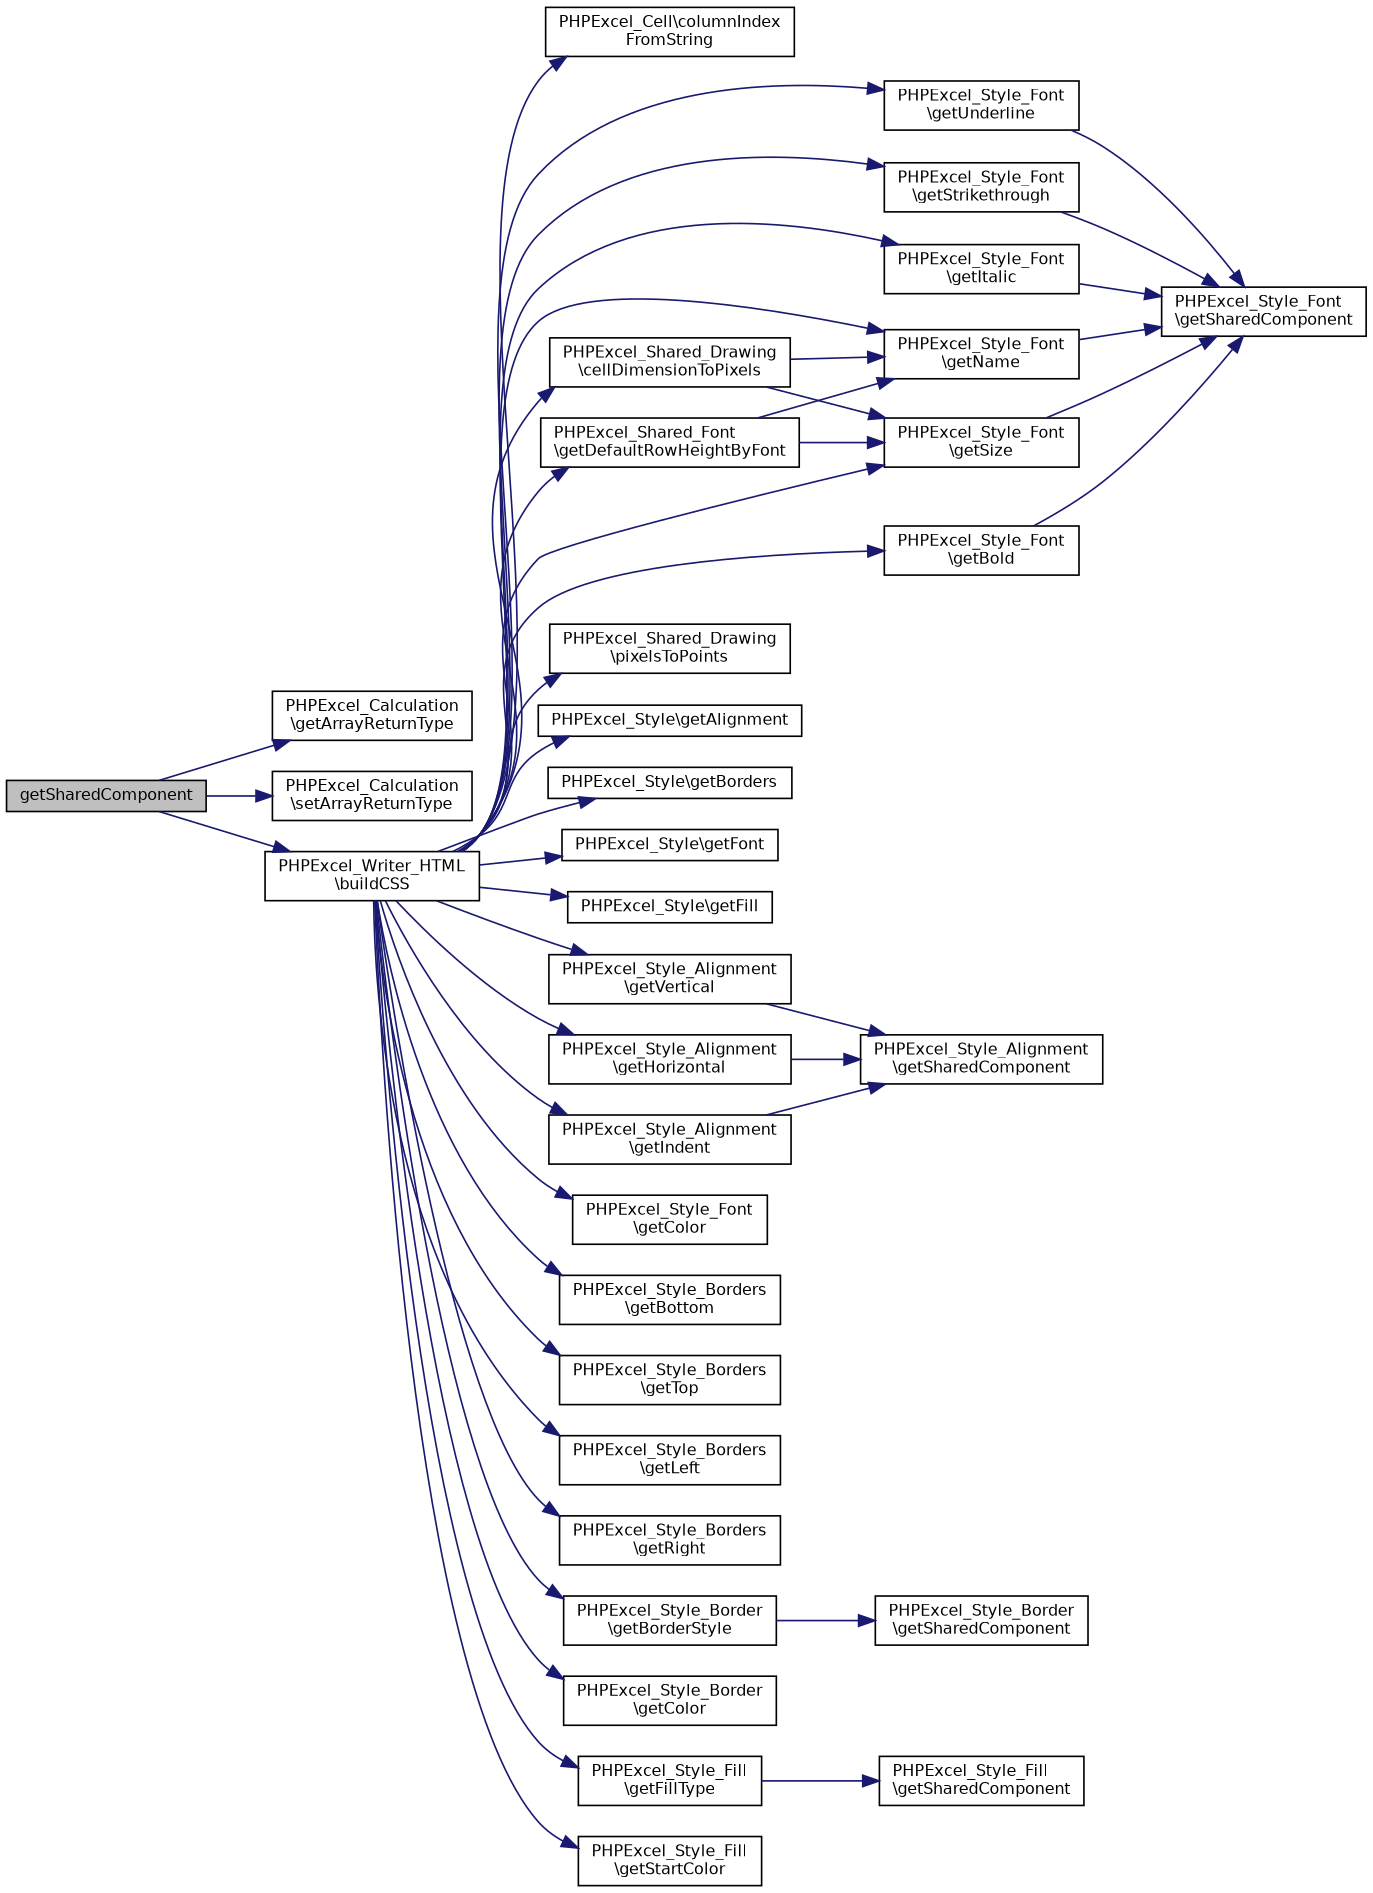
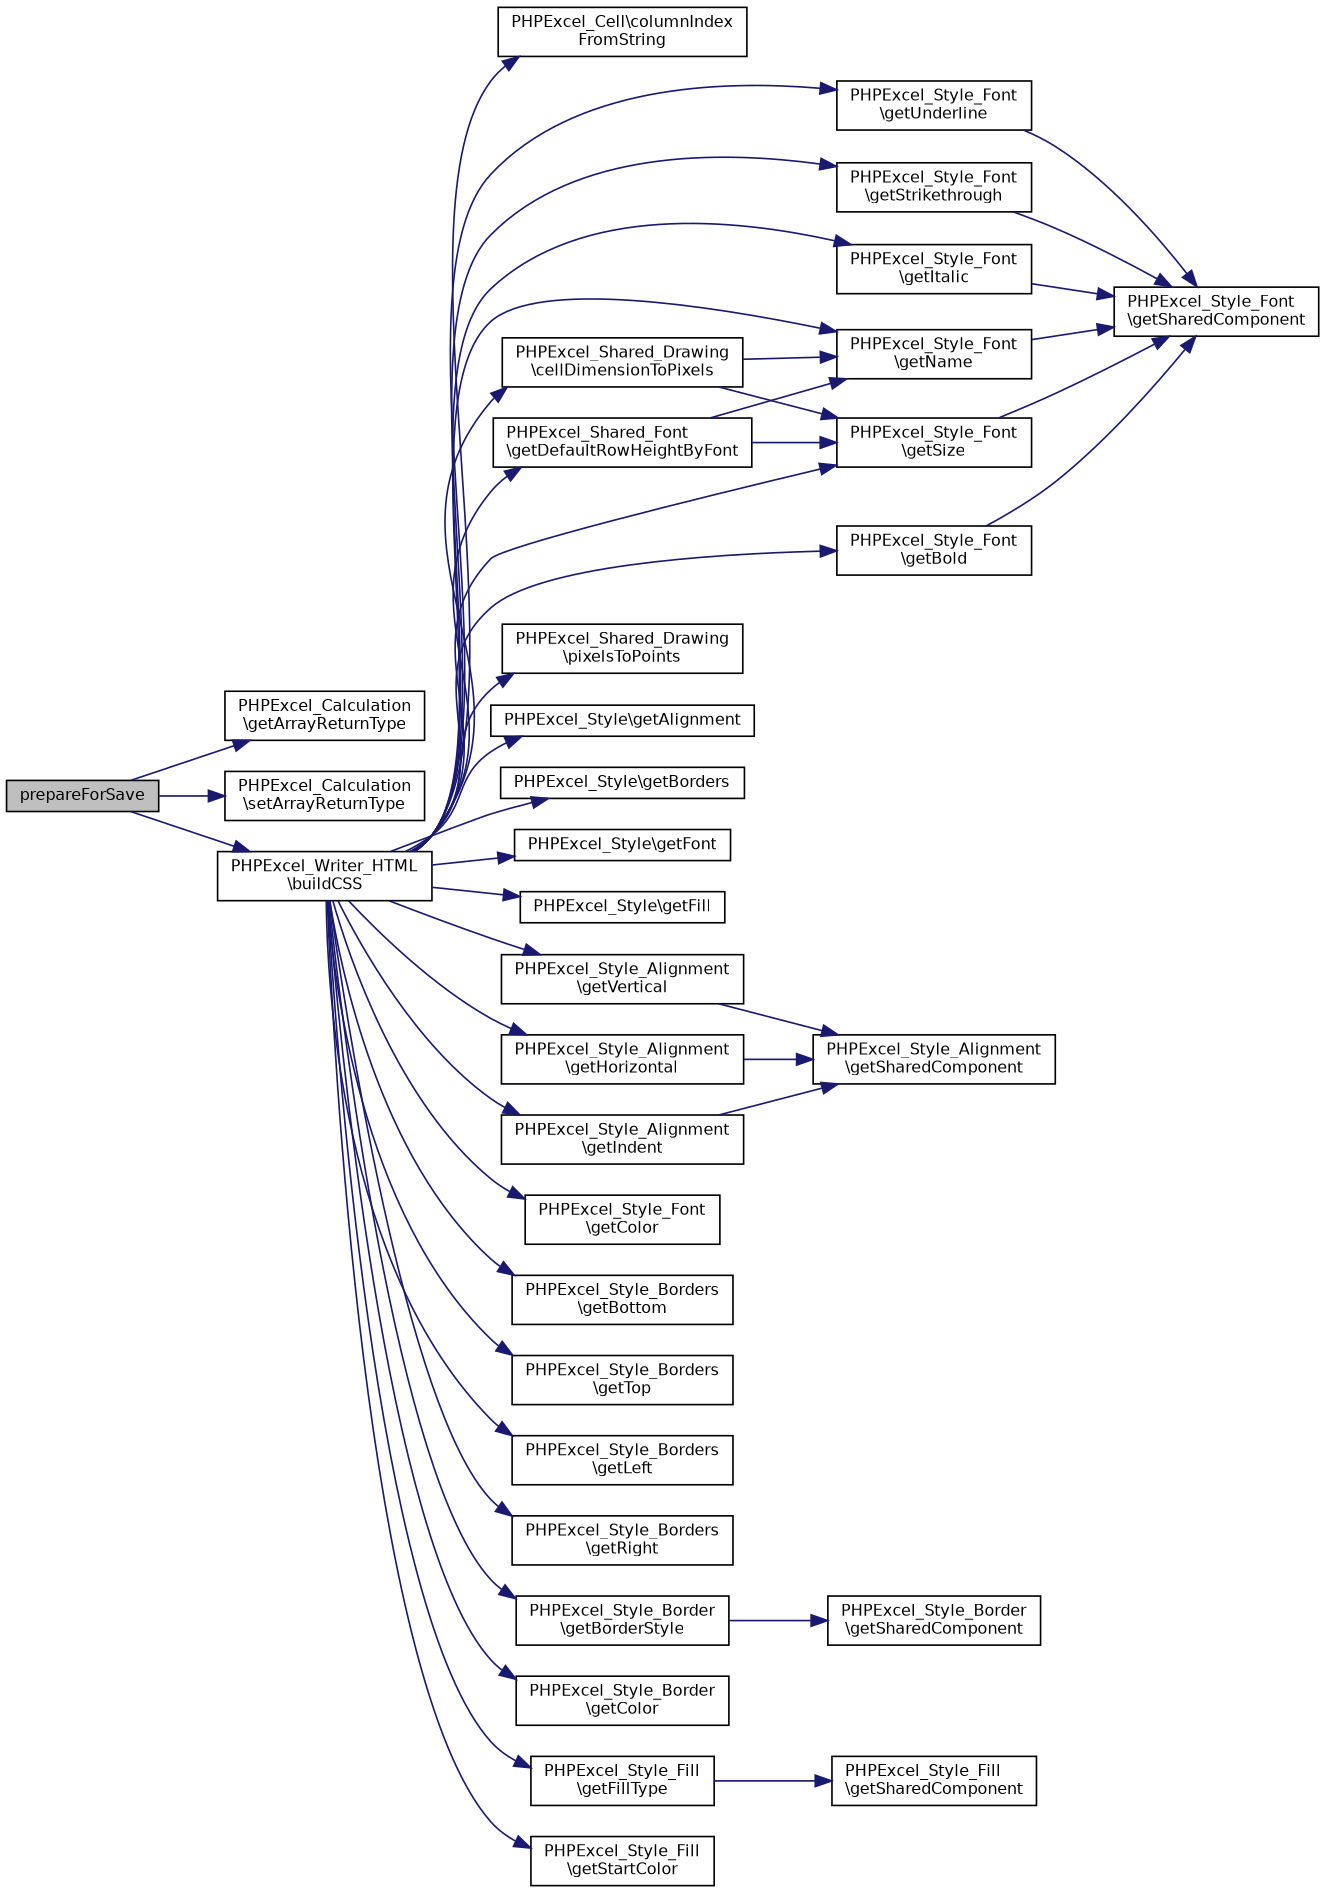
(106, 796) -> (83, 796)
